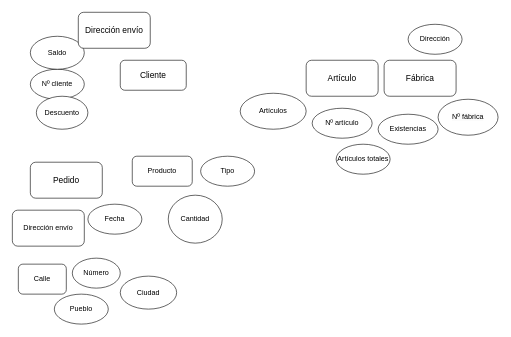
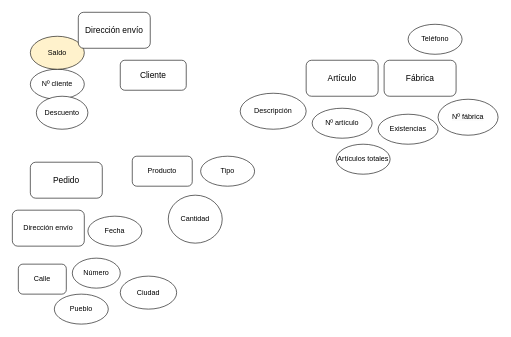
(435, 39) -> (435, 39)
(57, 53) -> (57, 53)
(273, 111) -> (273, 111)
(115, 219) -> (115, 231)
